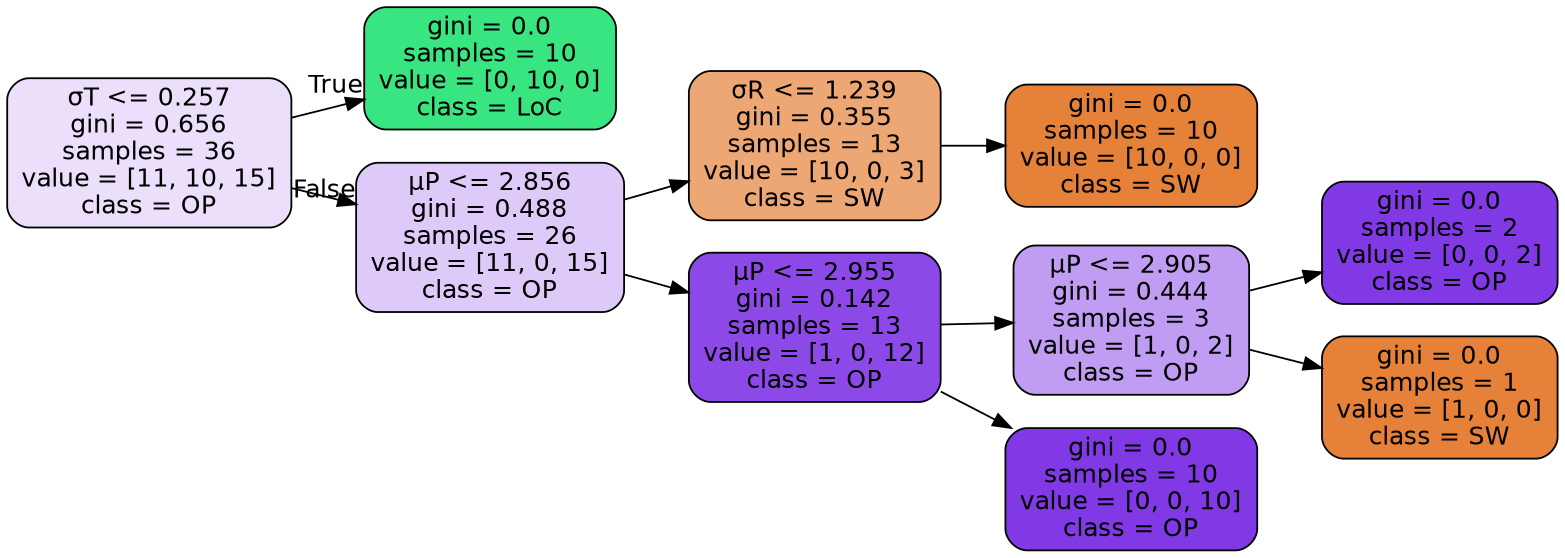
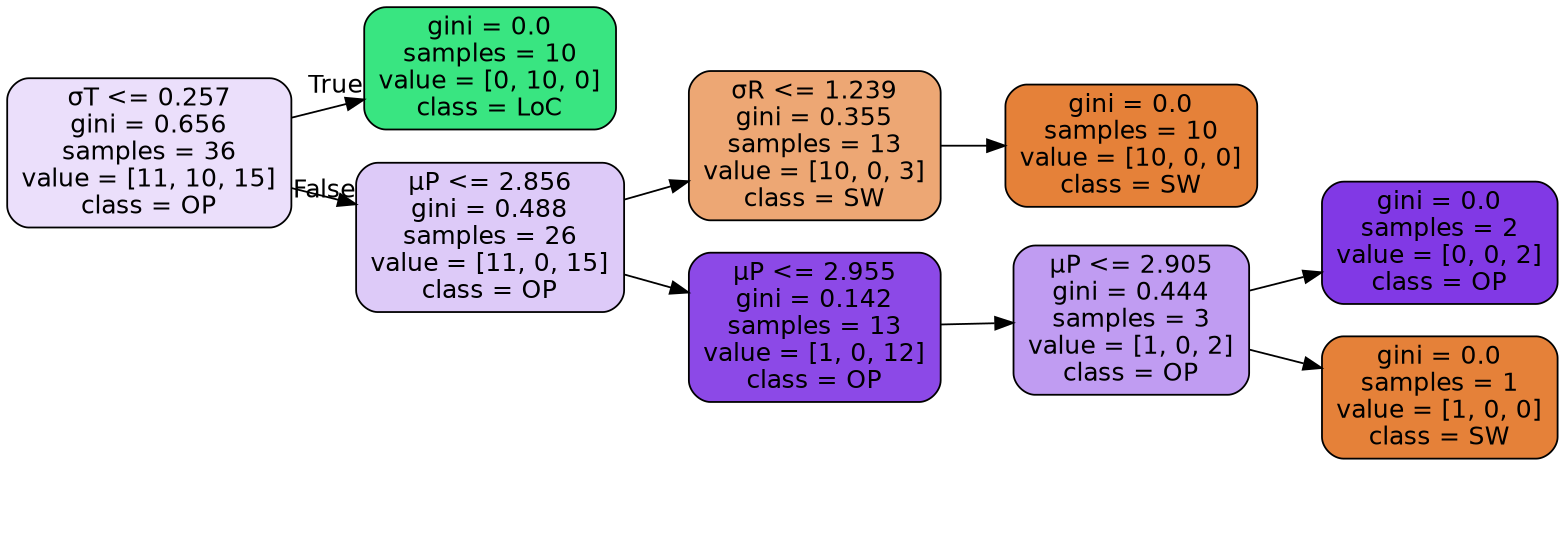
(1131, 489) -> none
